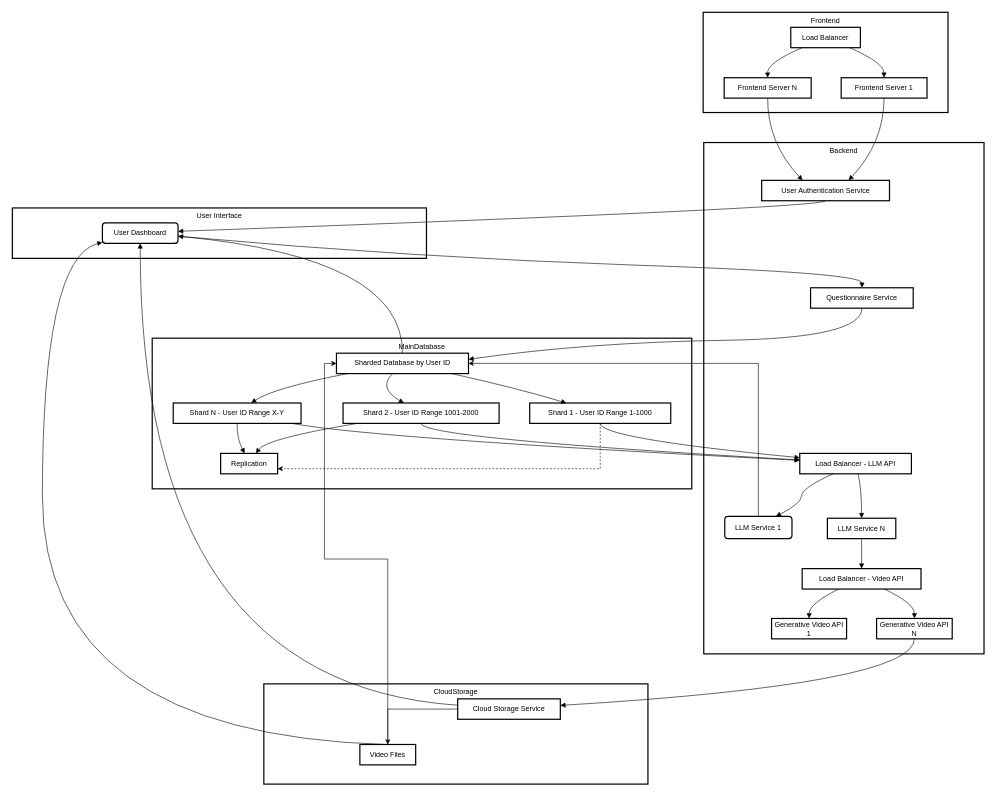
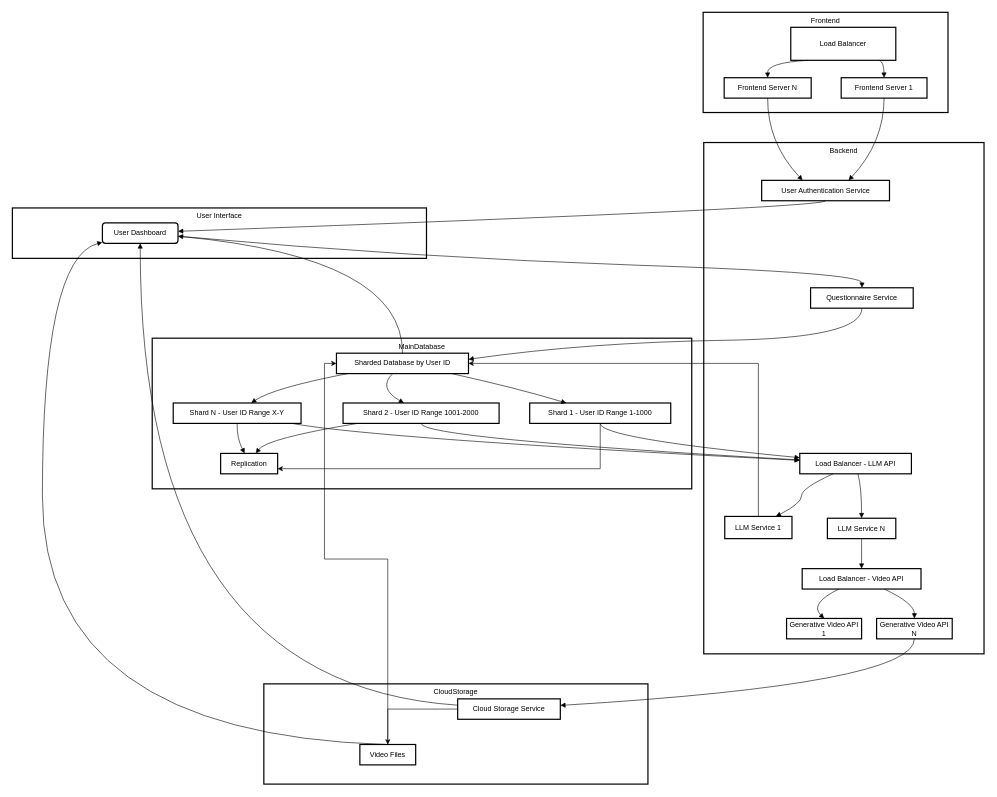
(825, 38) -> (843, 44)
(462, 469) -> (462, 469)
(758, 527) -> (758, 527)
(809, 629) -> (824, 629)
